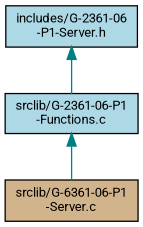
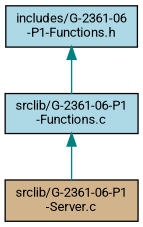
(72, 26) -> (72, 26)
(72, 201) -> (72, 201)
